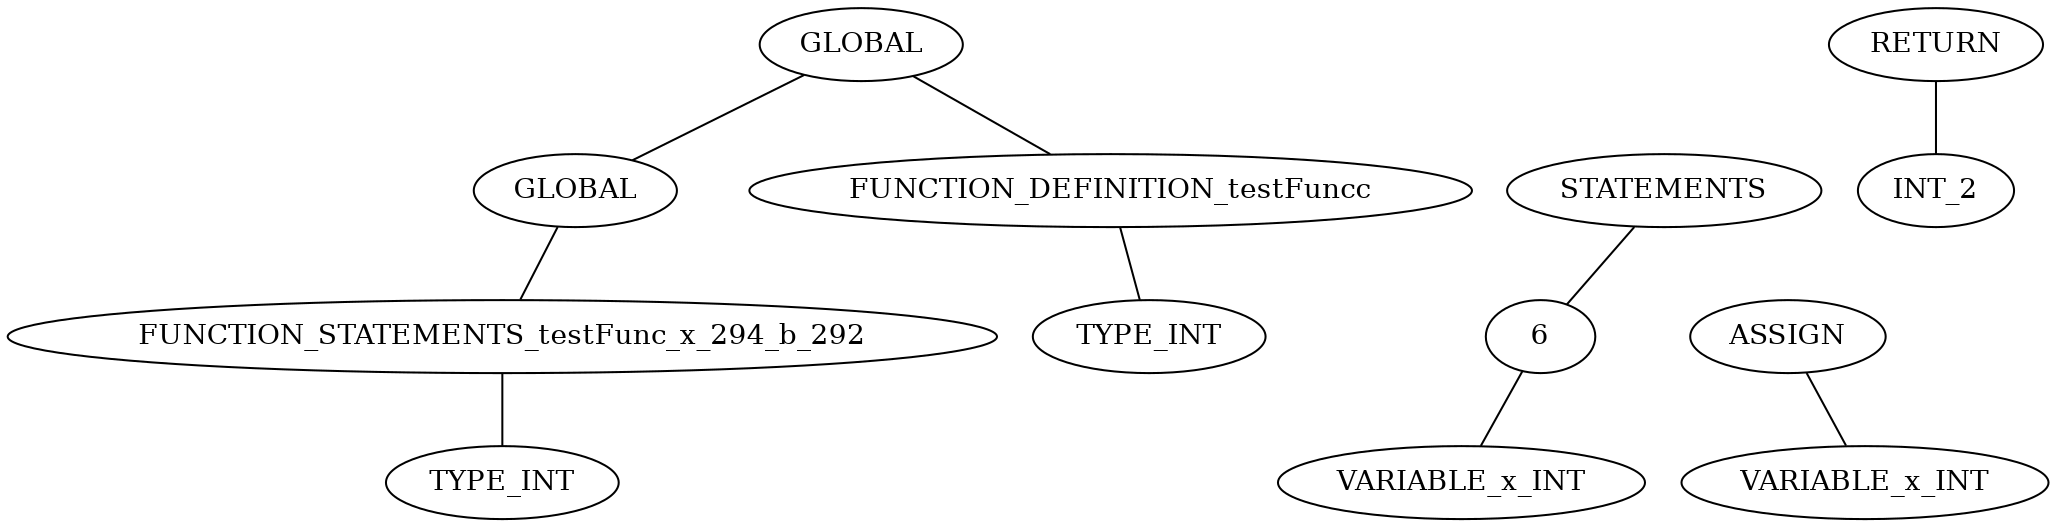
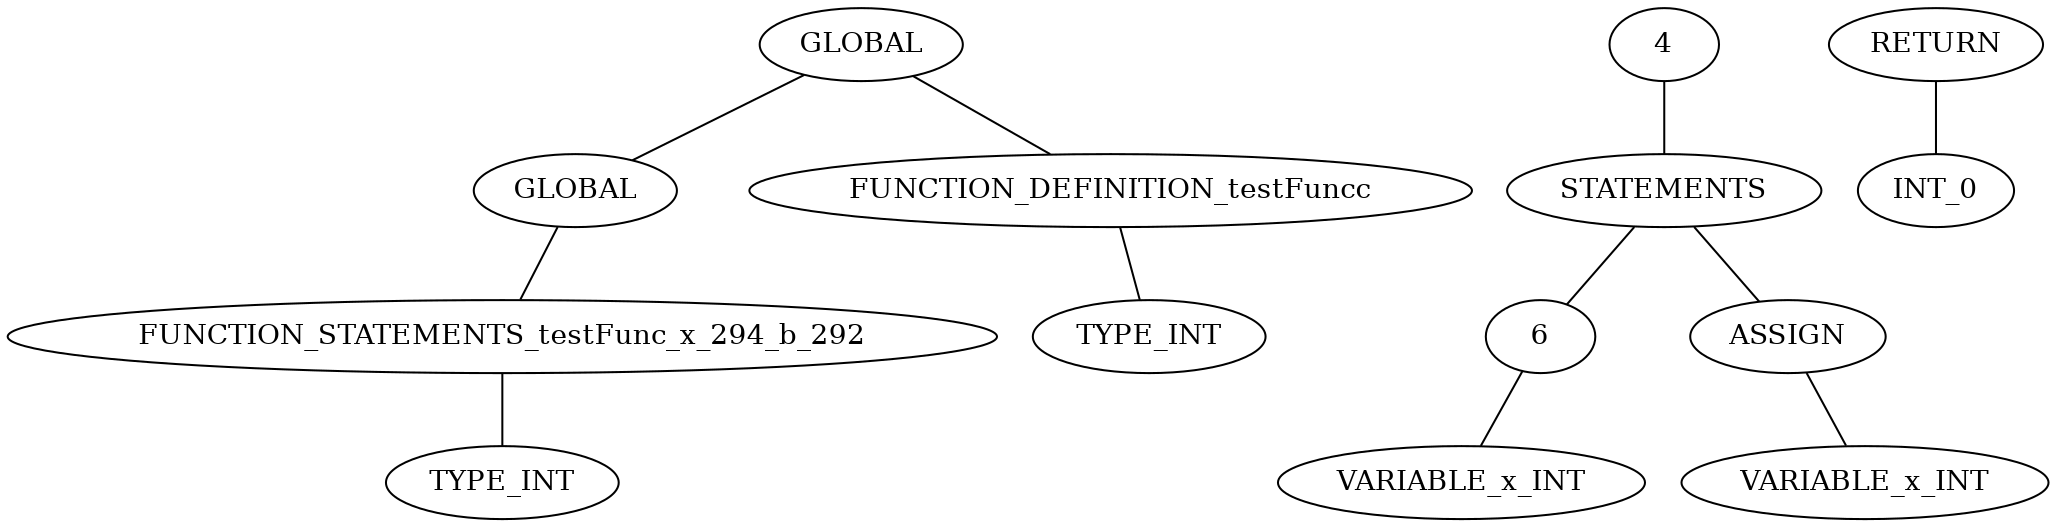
none -> (1664, 45)
(1936, 191) -> (1936, 191)
none -> (1727, 264)
